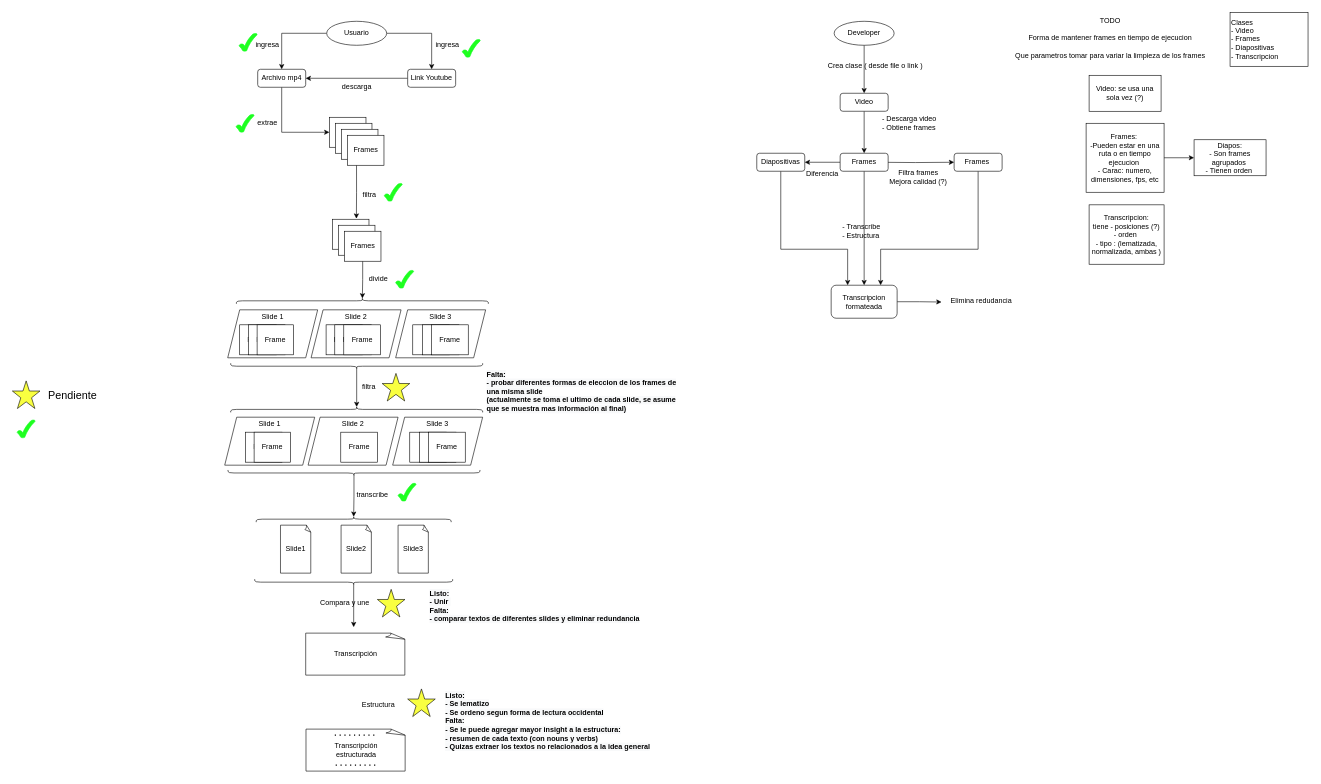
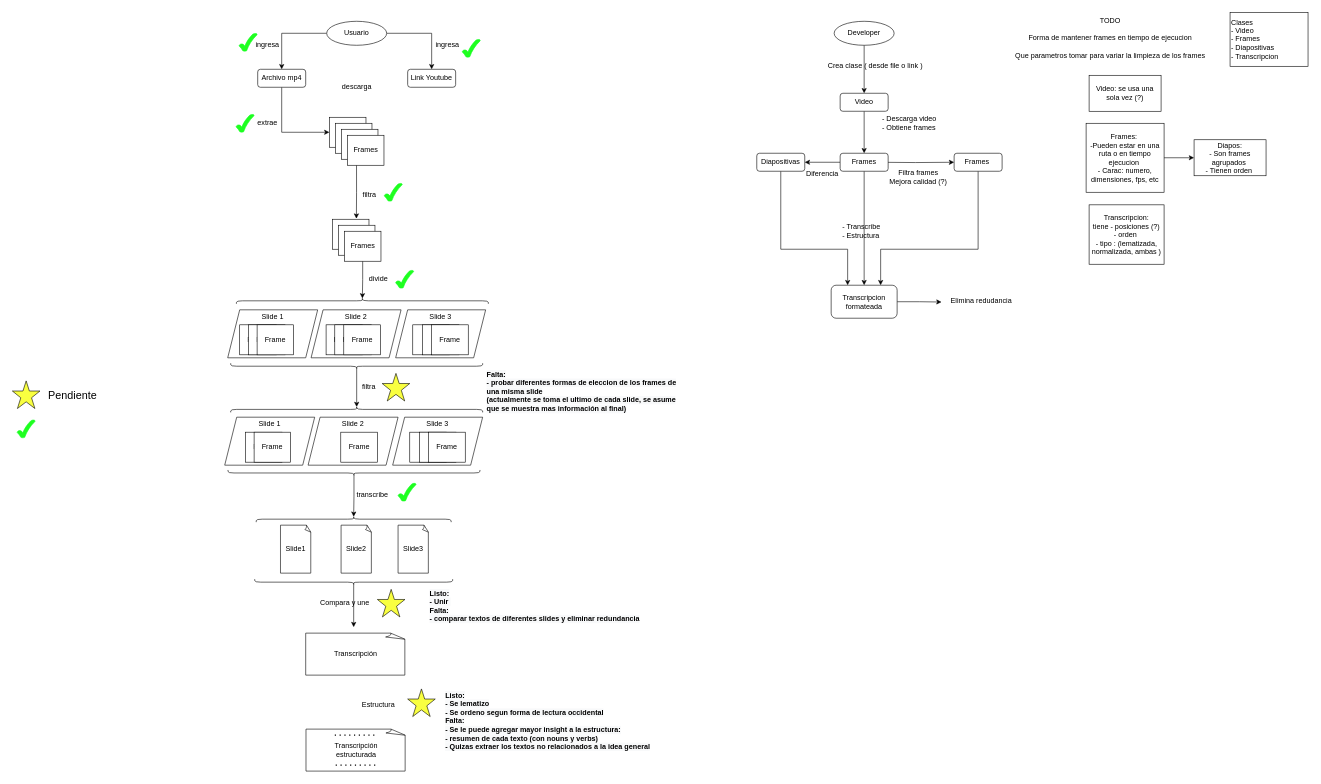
(311, 78) -> none
